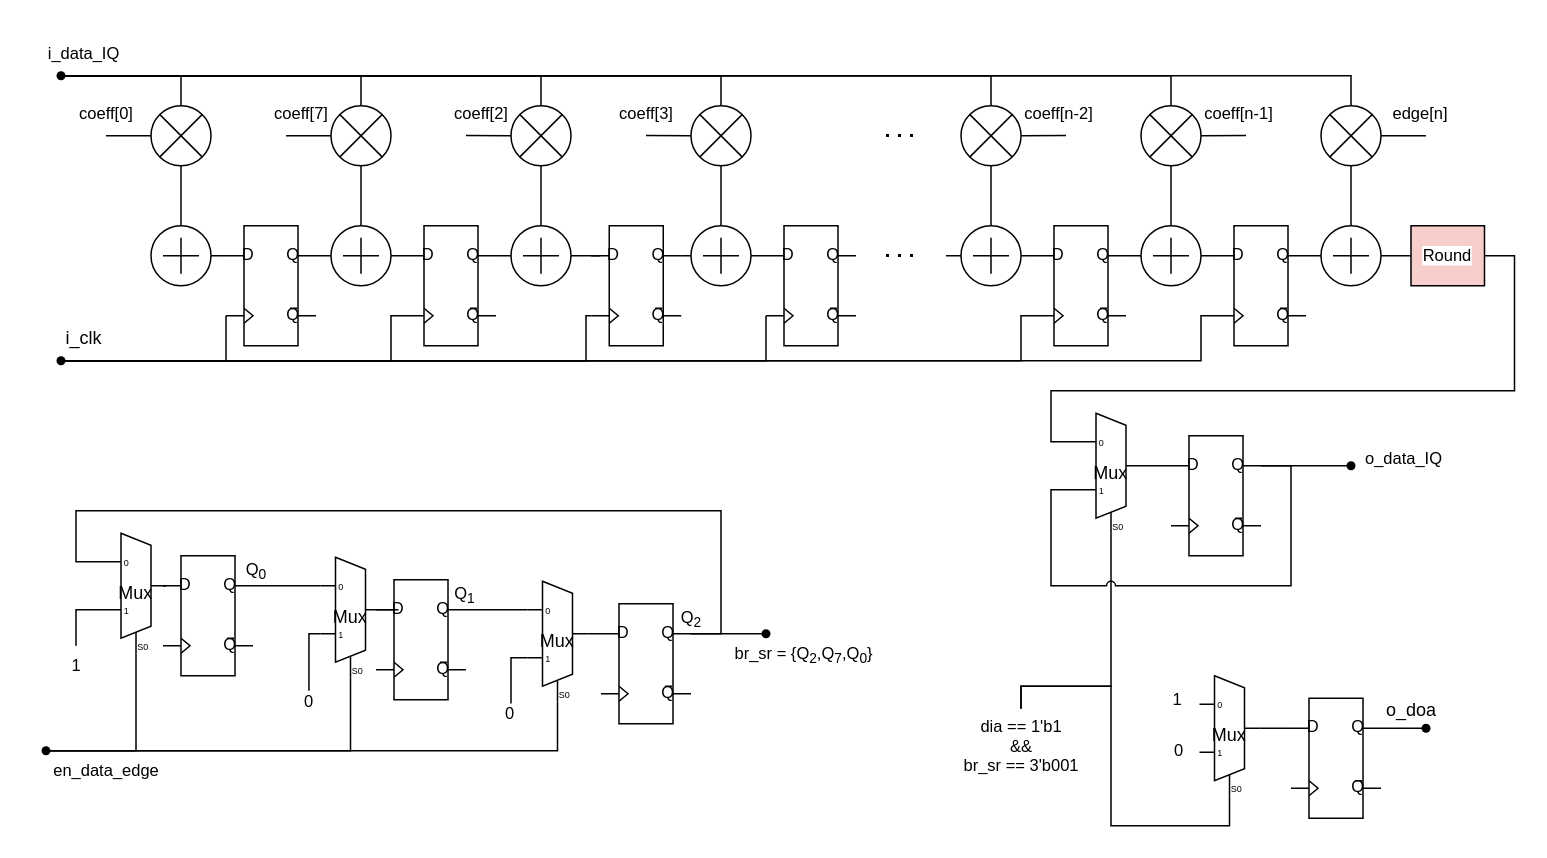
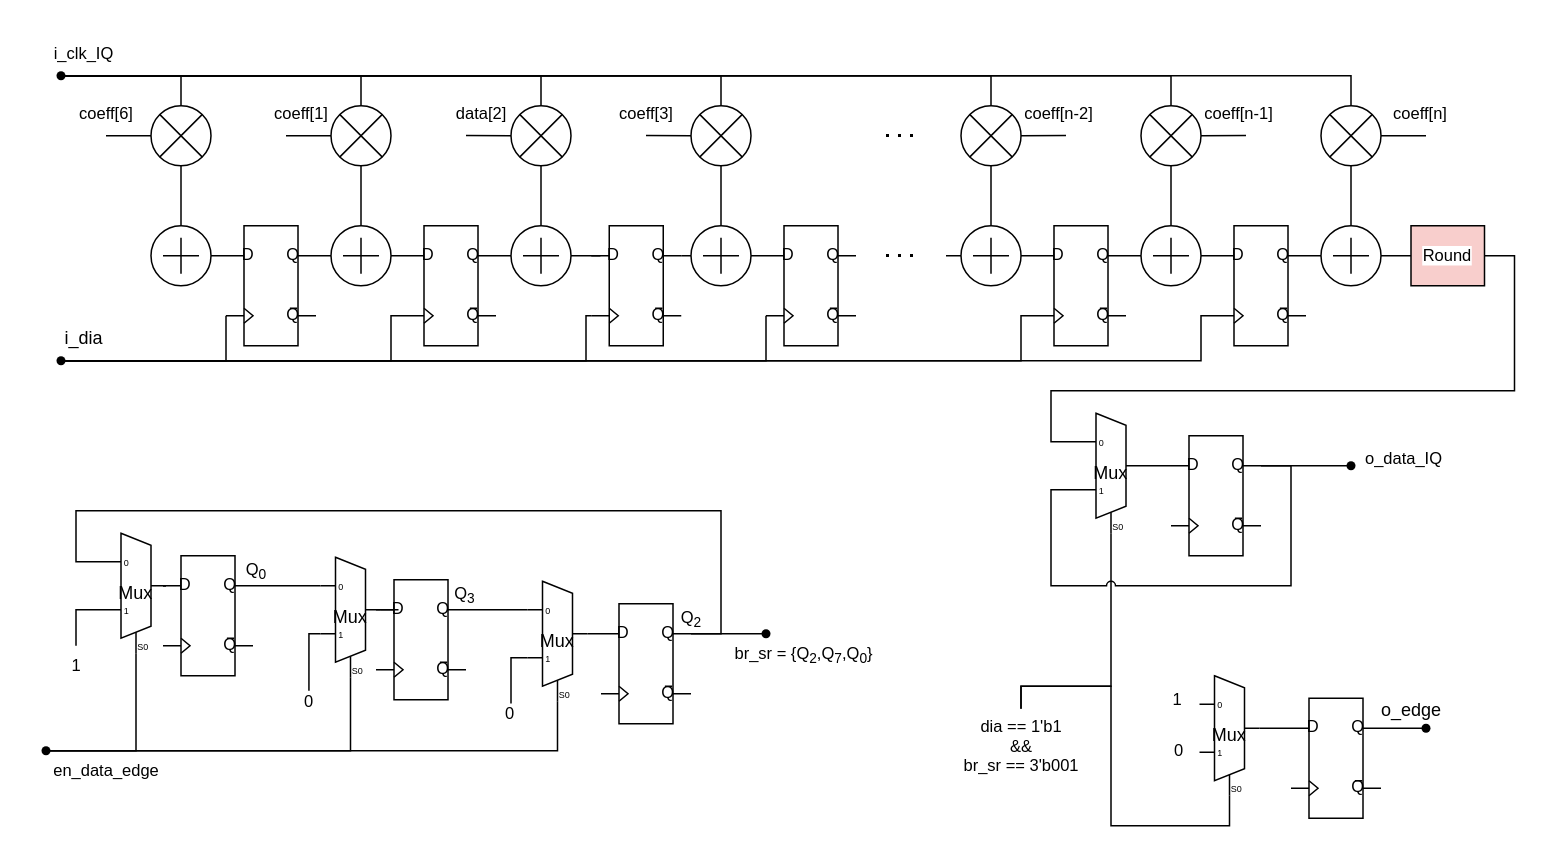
(84, 53) -> (84, 53)
(107, 113) -> (107, 113)
(302, 113) -> (302, 113)
(482, 113) -> (482, 113)
(1421, 113) -> (1421, 113)
(84, 338) -> (84, 338)
(465, 596) -> (465, 596)
(1412, 710) -> (1412, 710)
